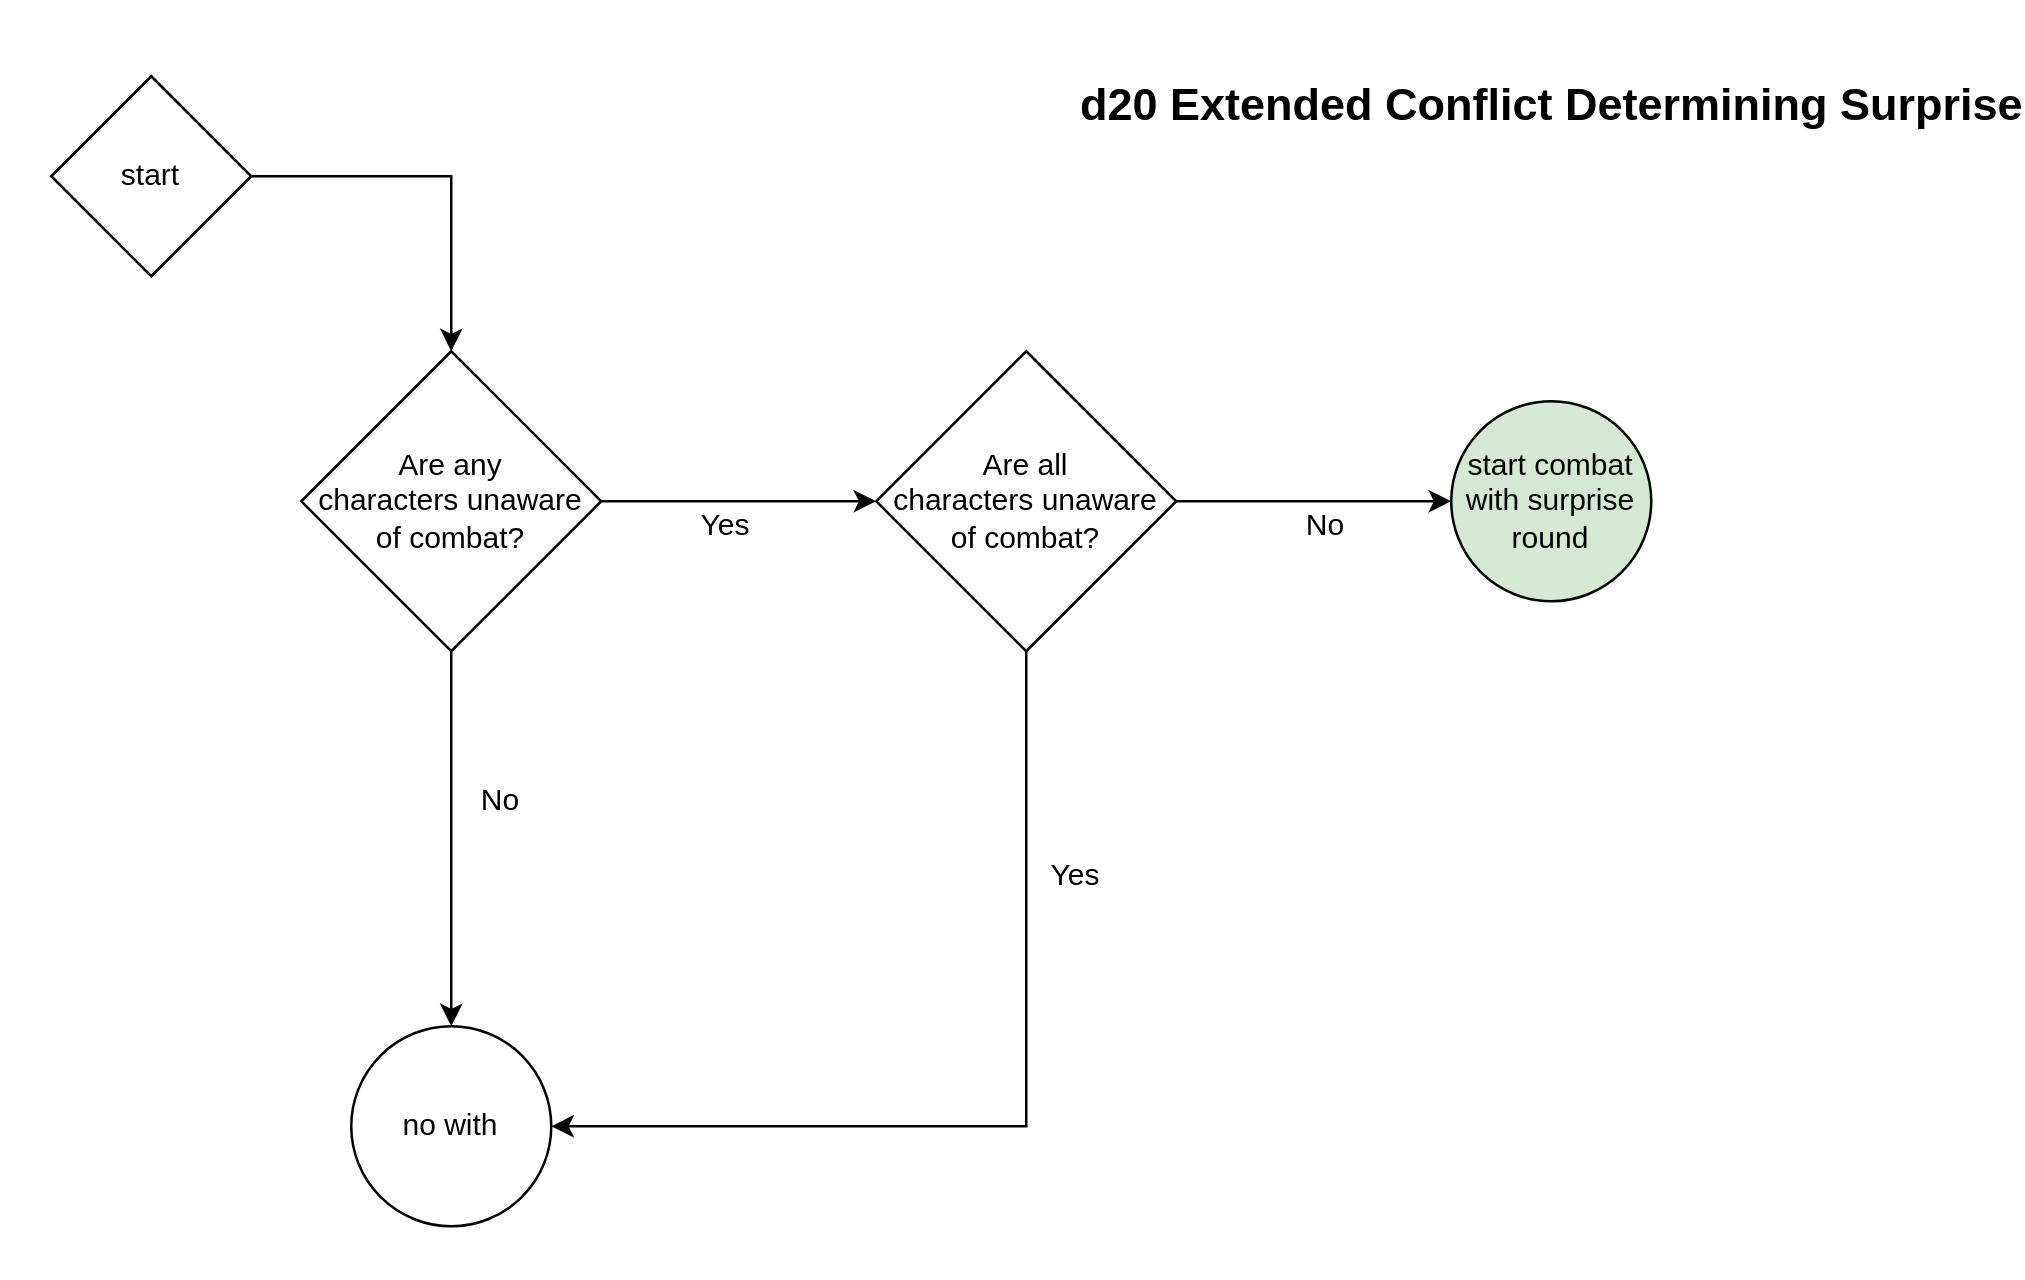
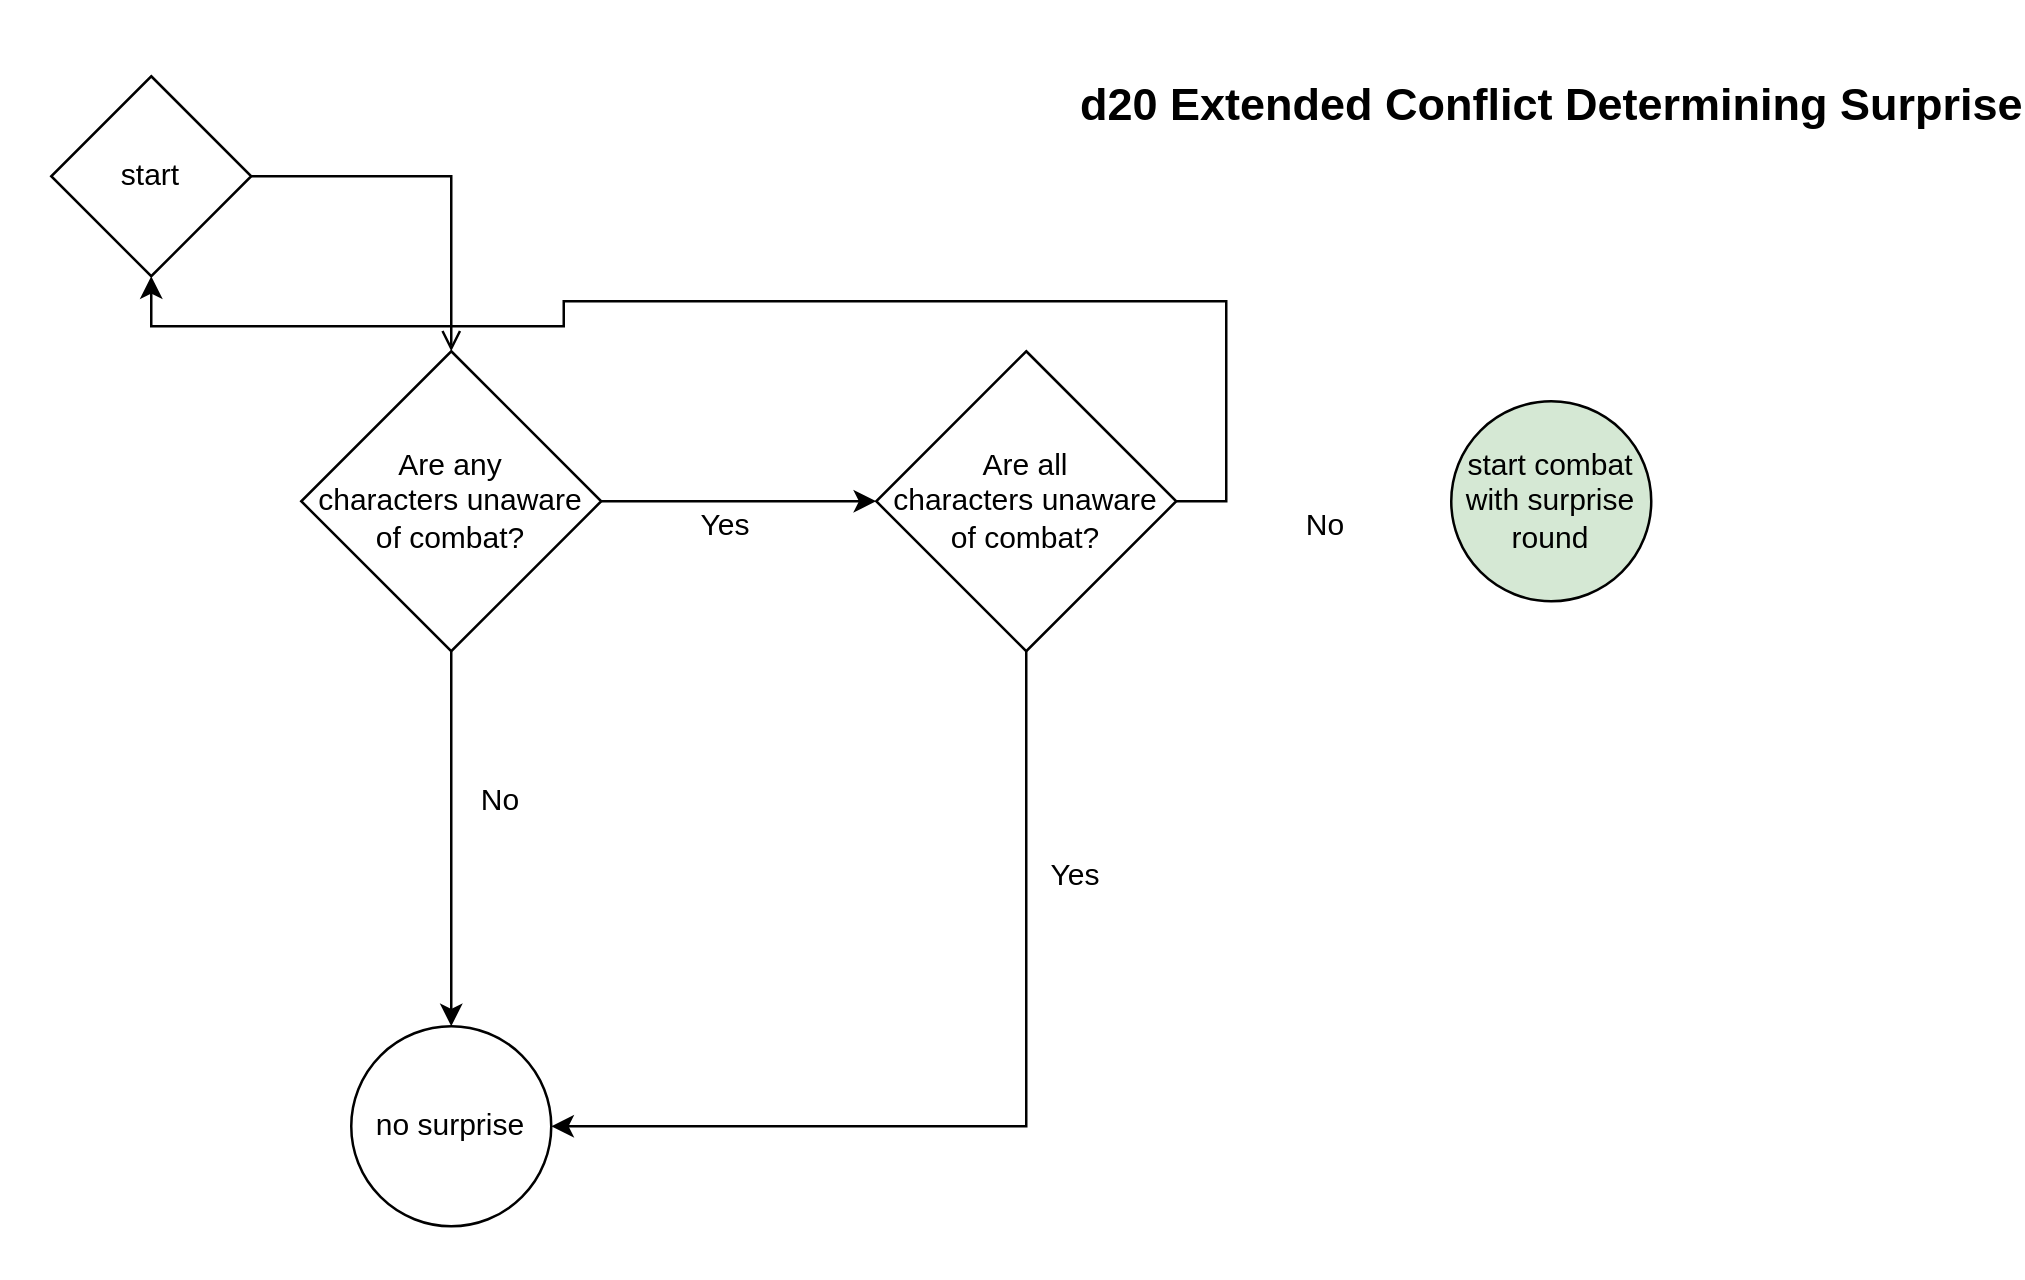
(451, 333) -> (451, 337)
(1329, 501) -> (930, 301)
(451, 1126) -> (451, 1126)
